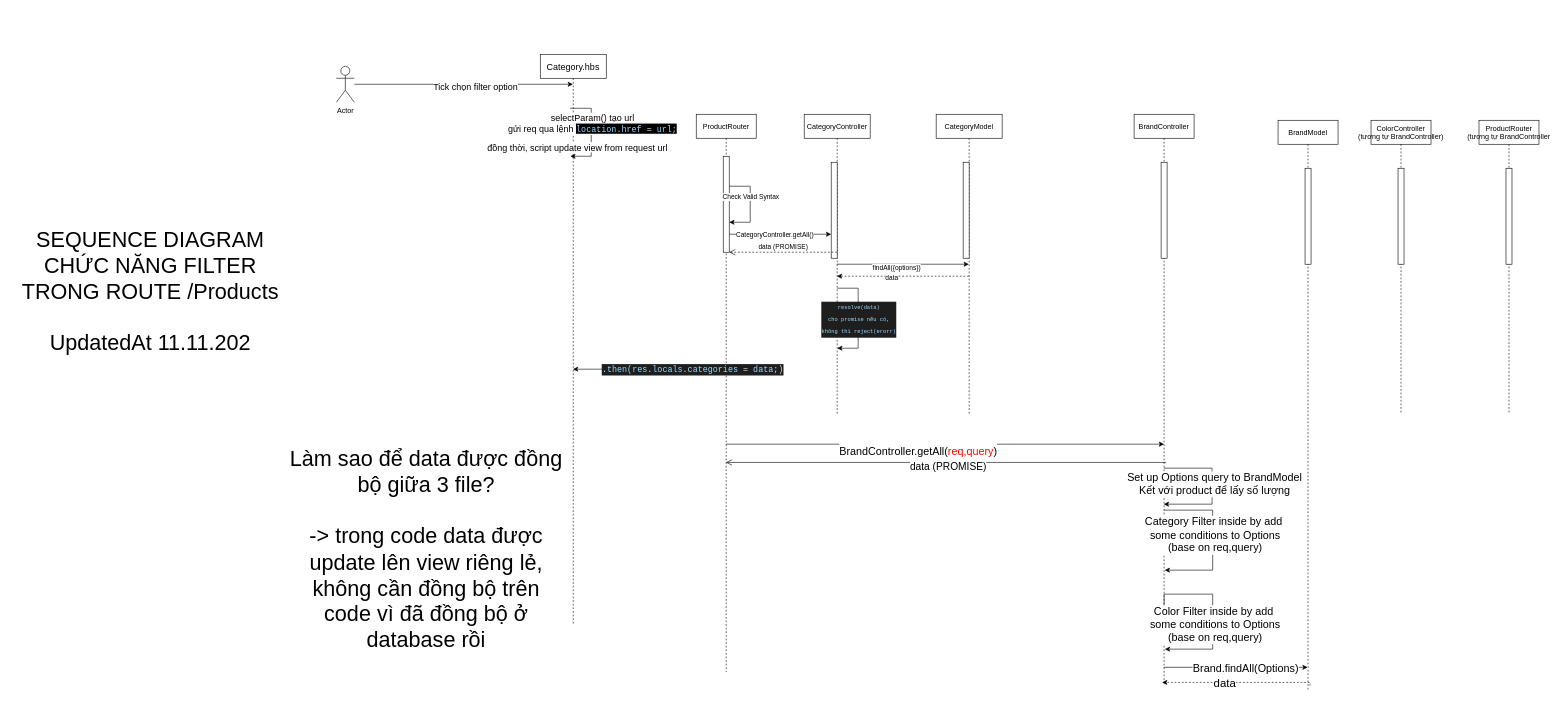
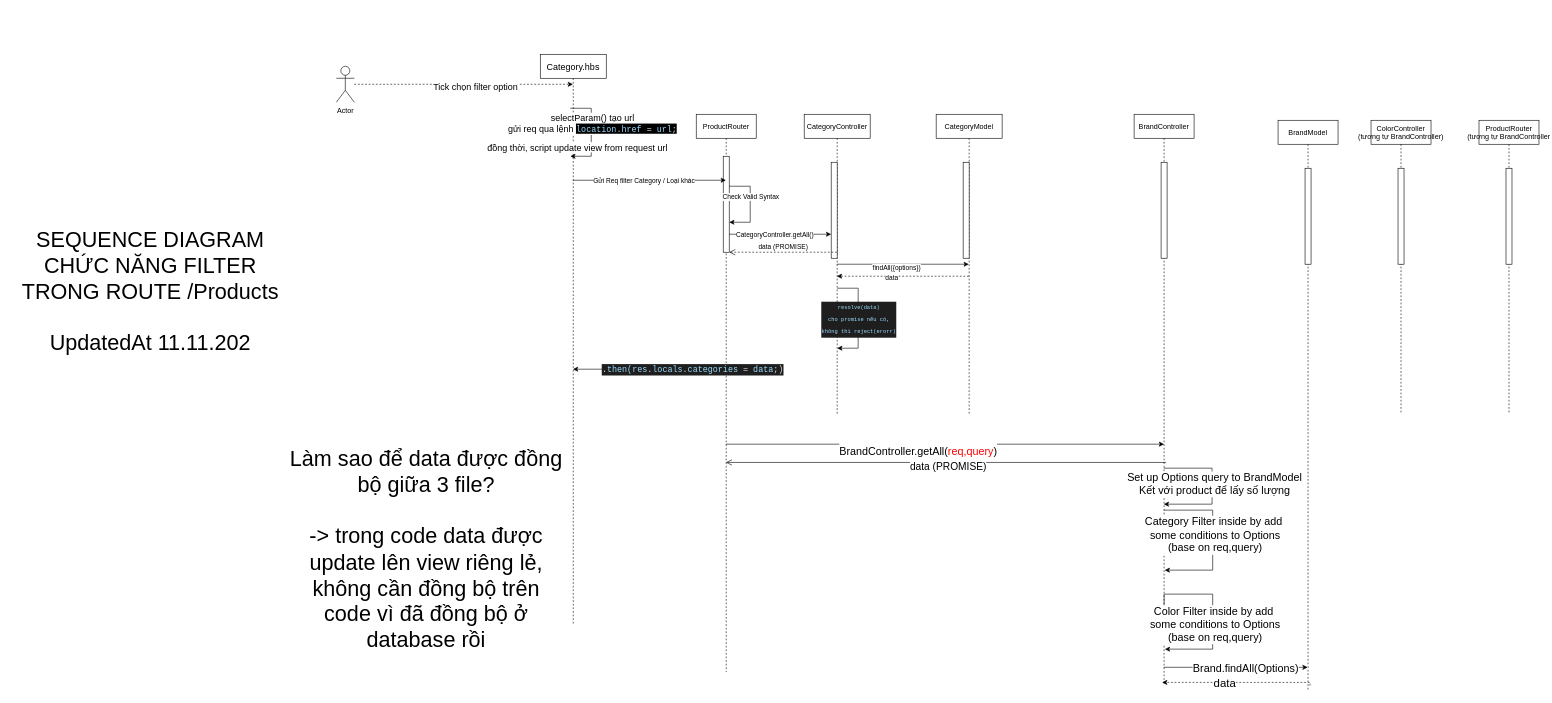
(393, 84) -> (393, 84)
none -> (642, 180)
